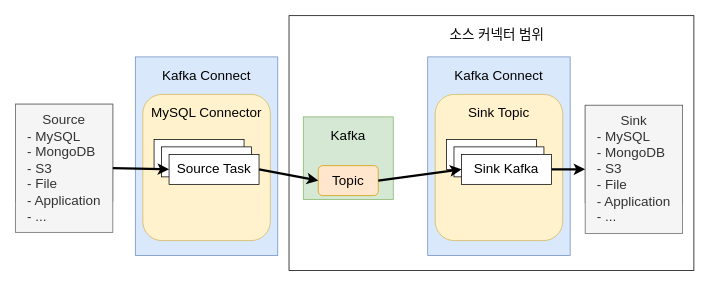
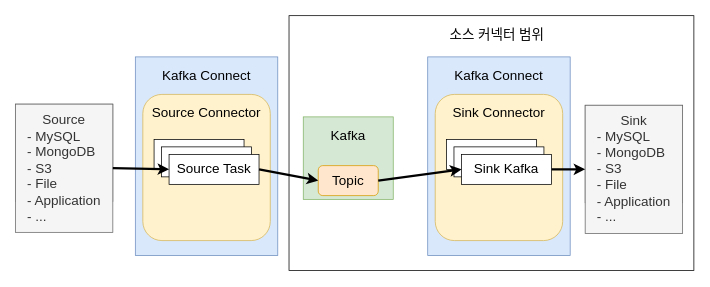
(207, 113) -> (207, 113)
(499, 113) -> (499, 113)
